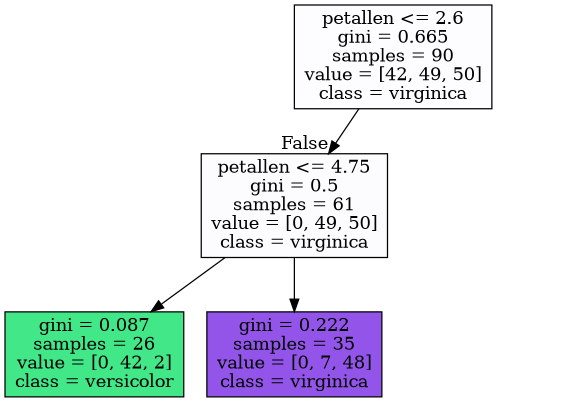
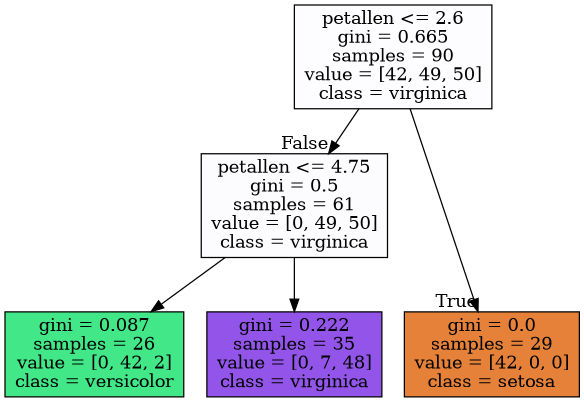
none -> (492, 354)
